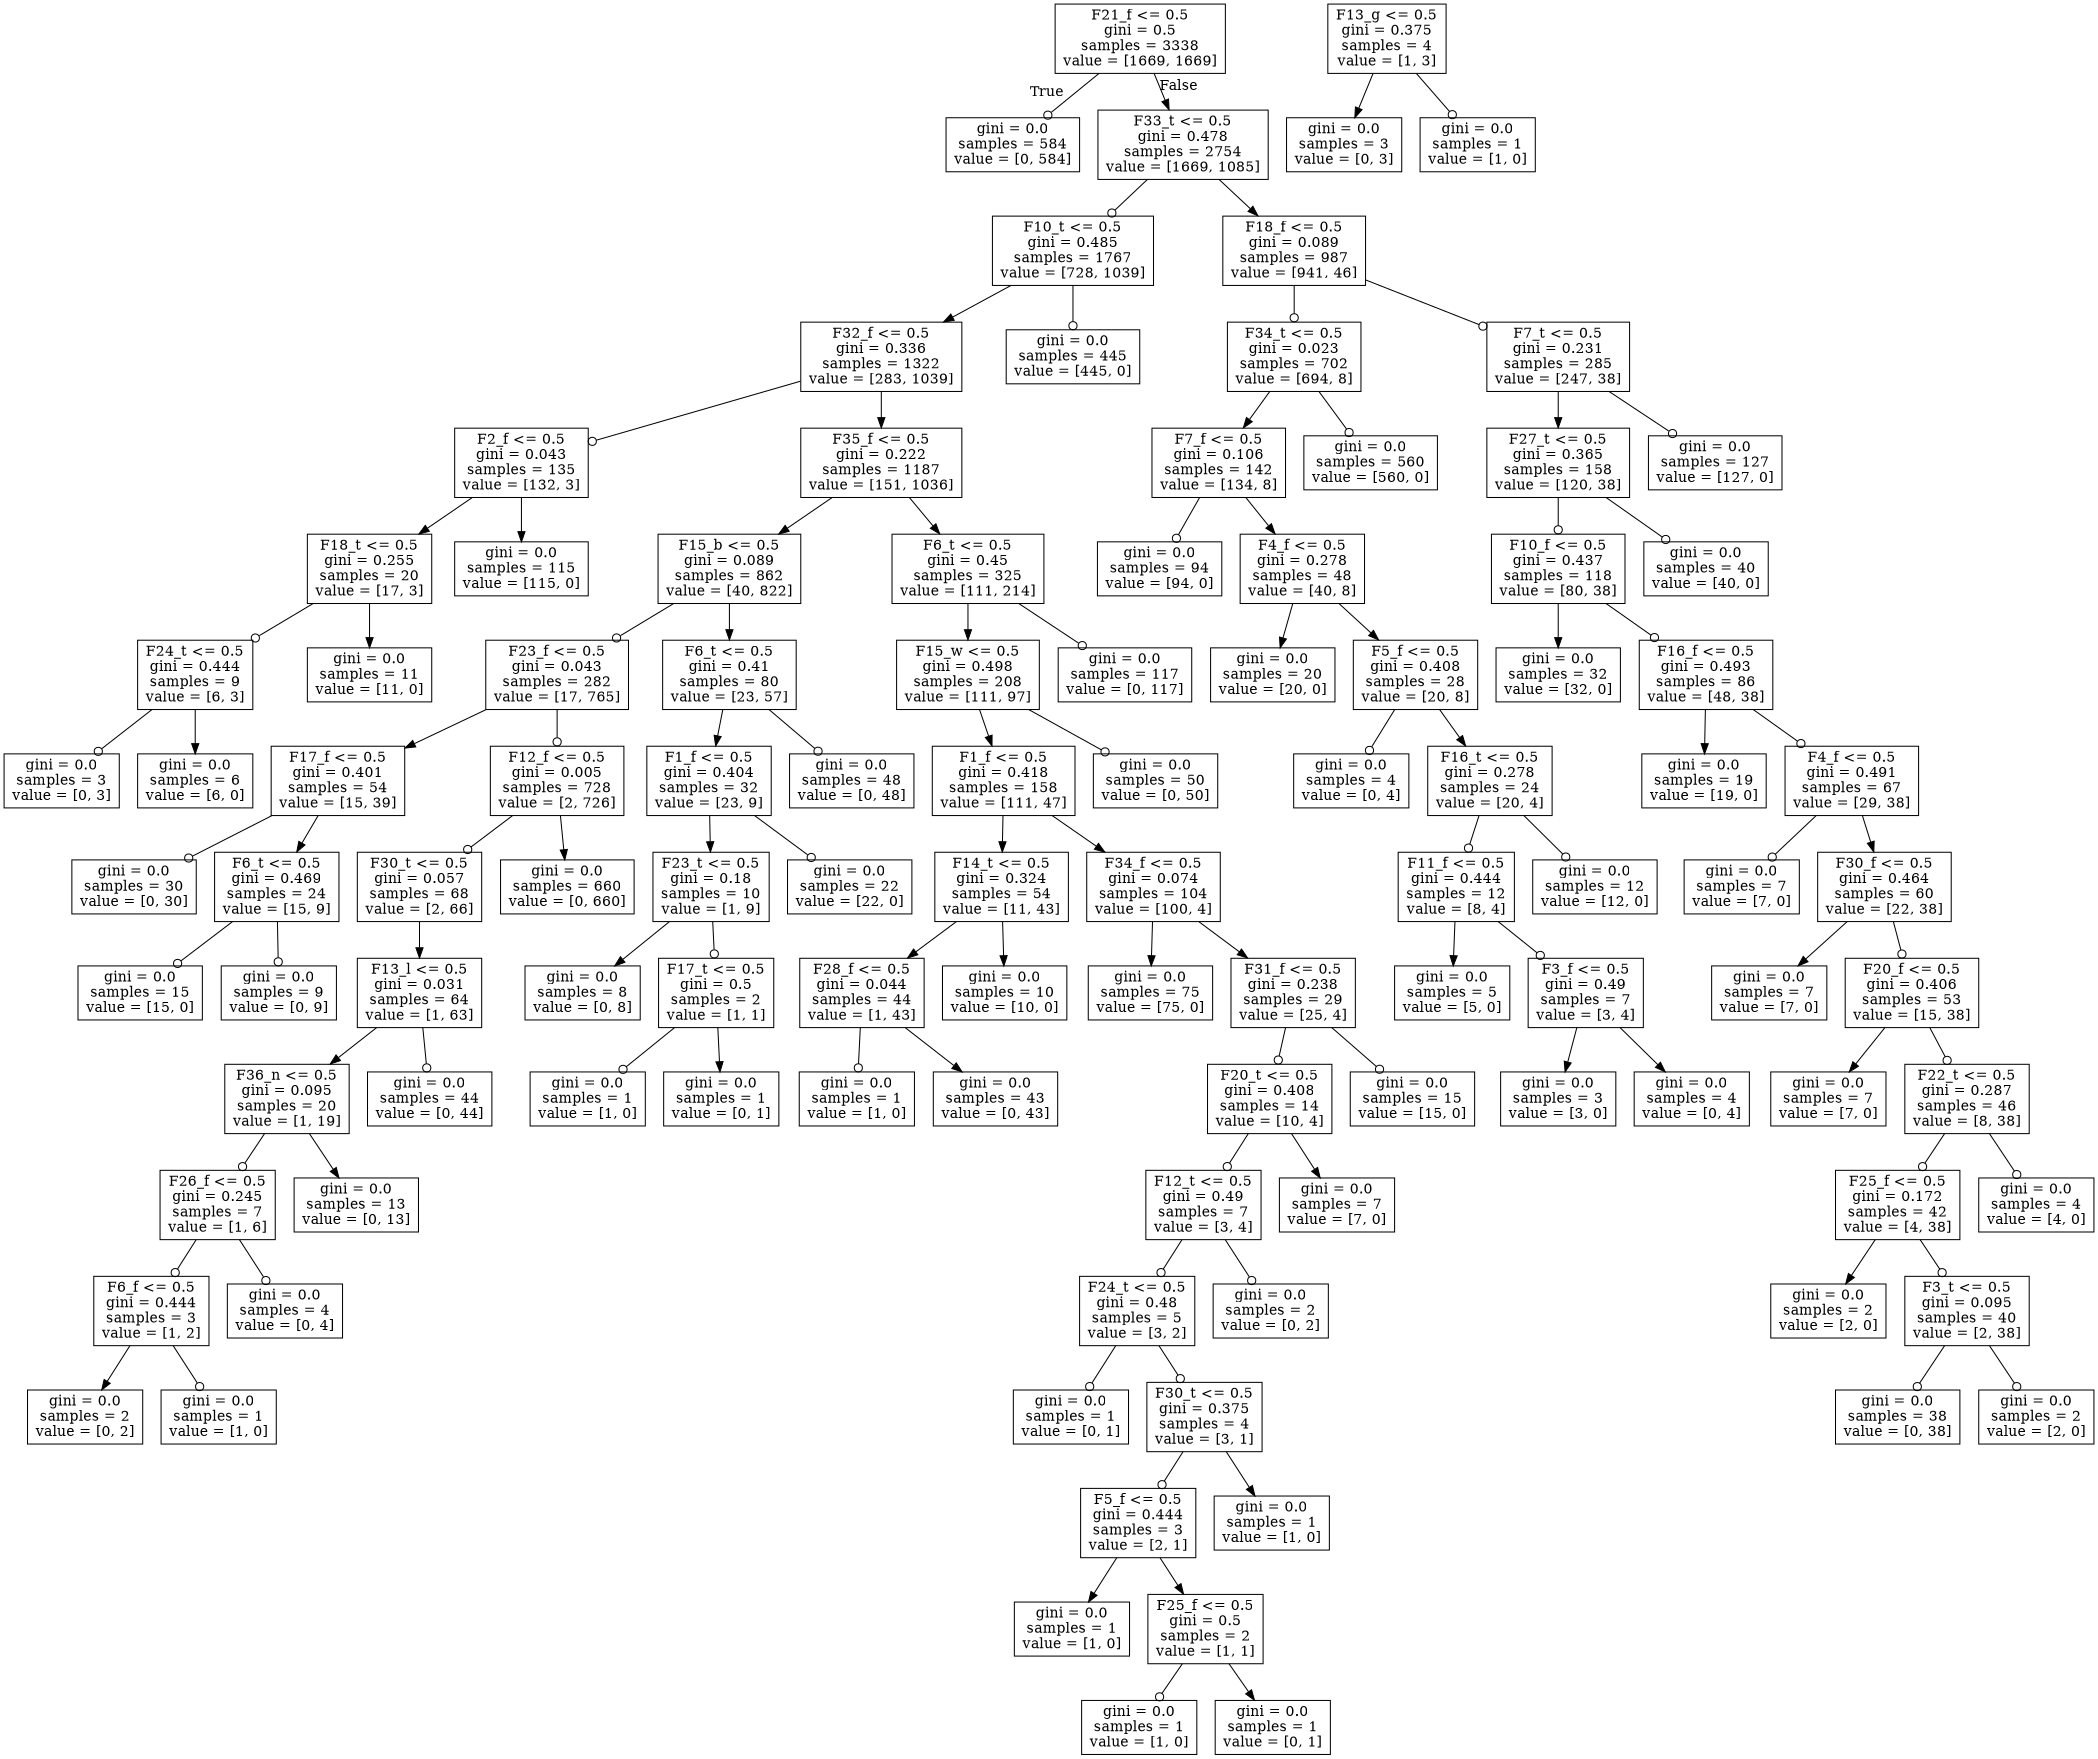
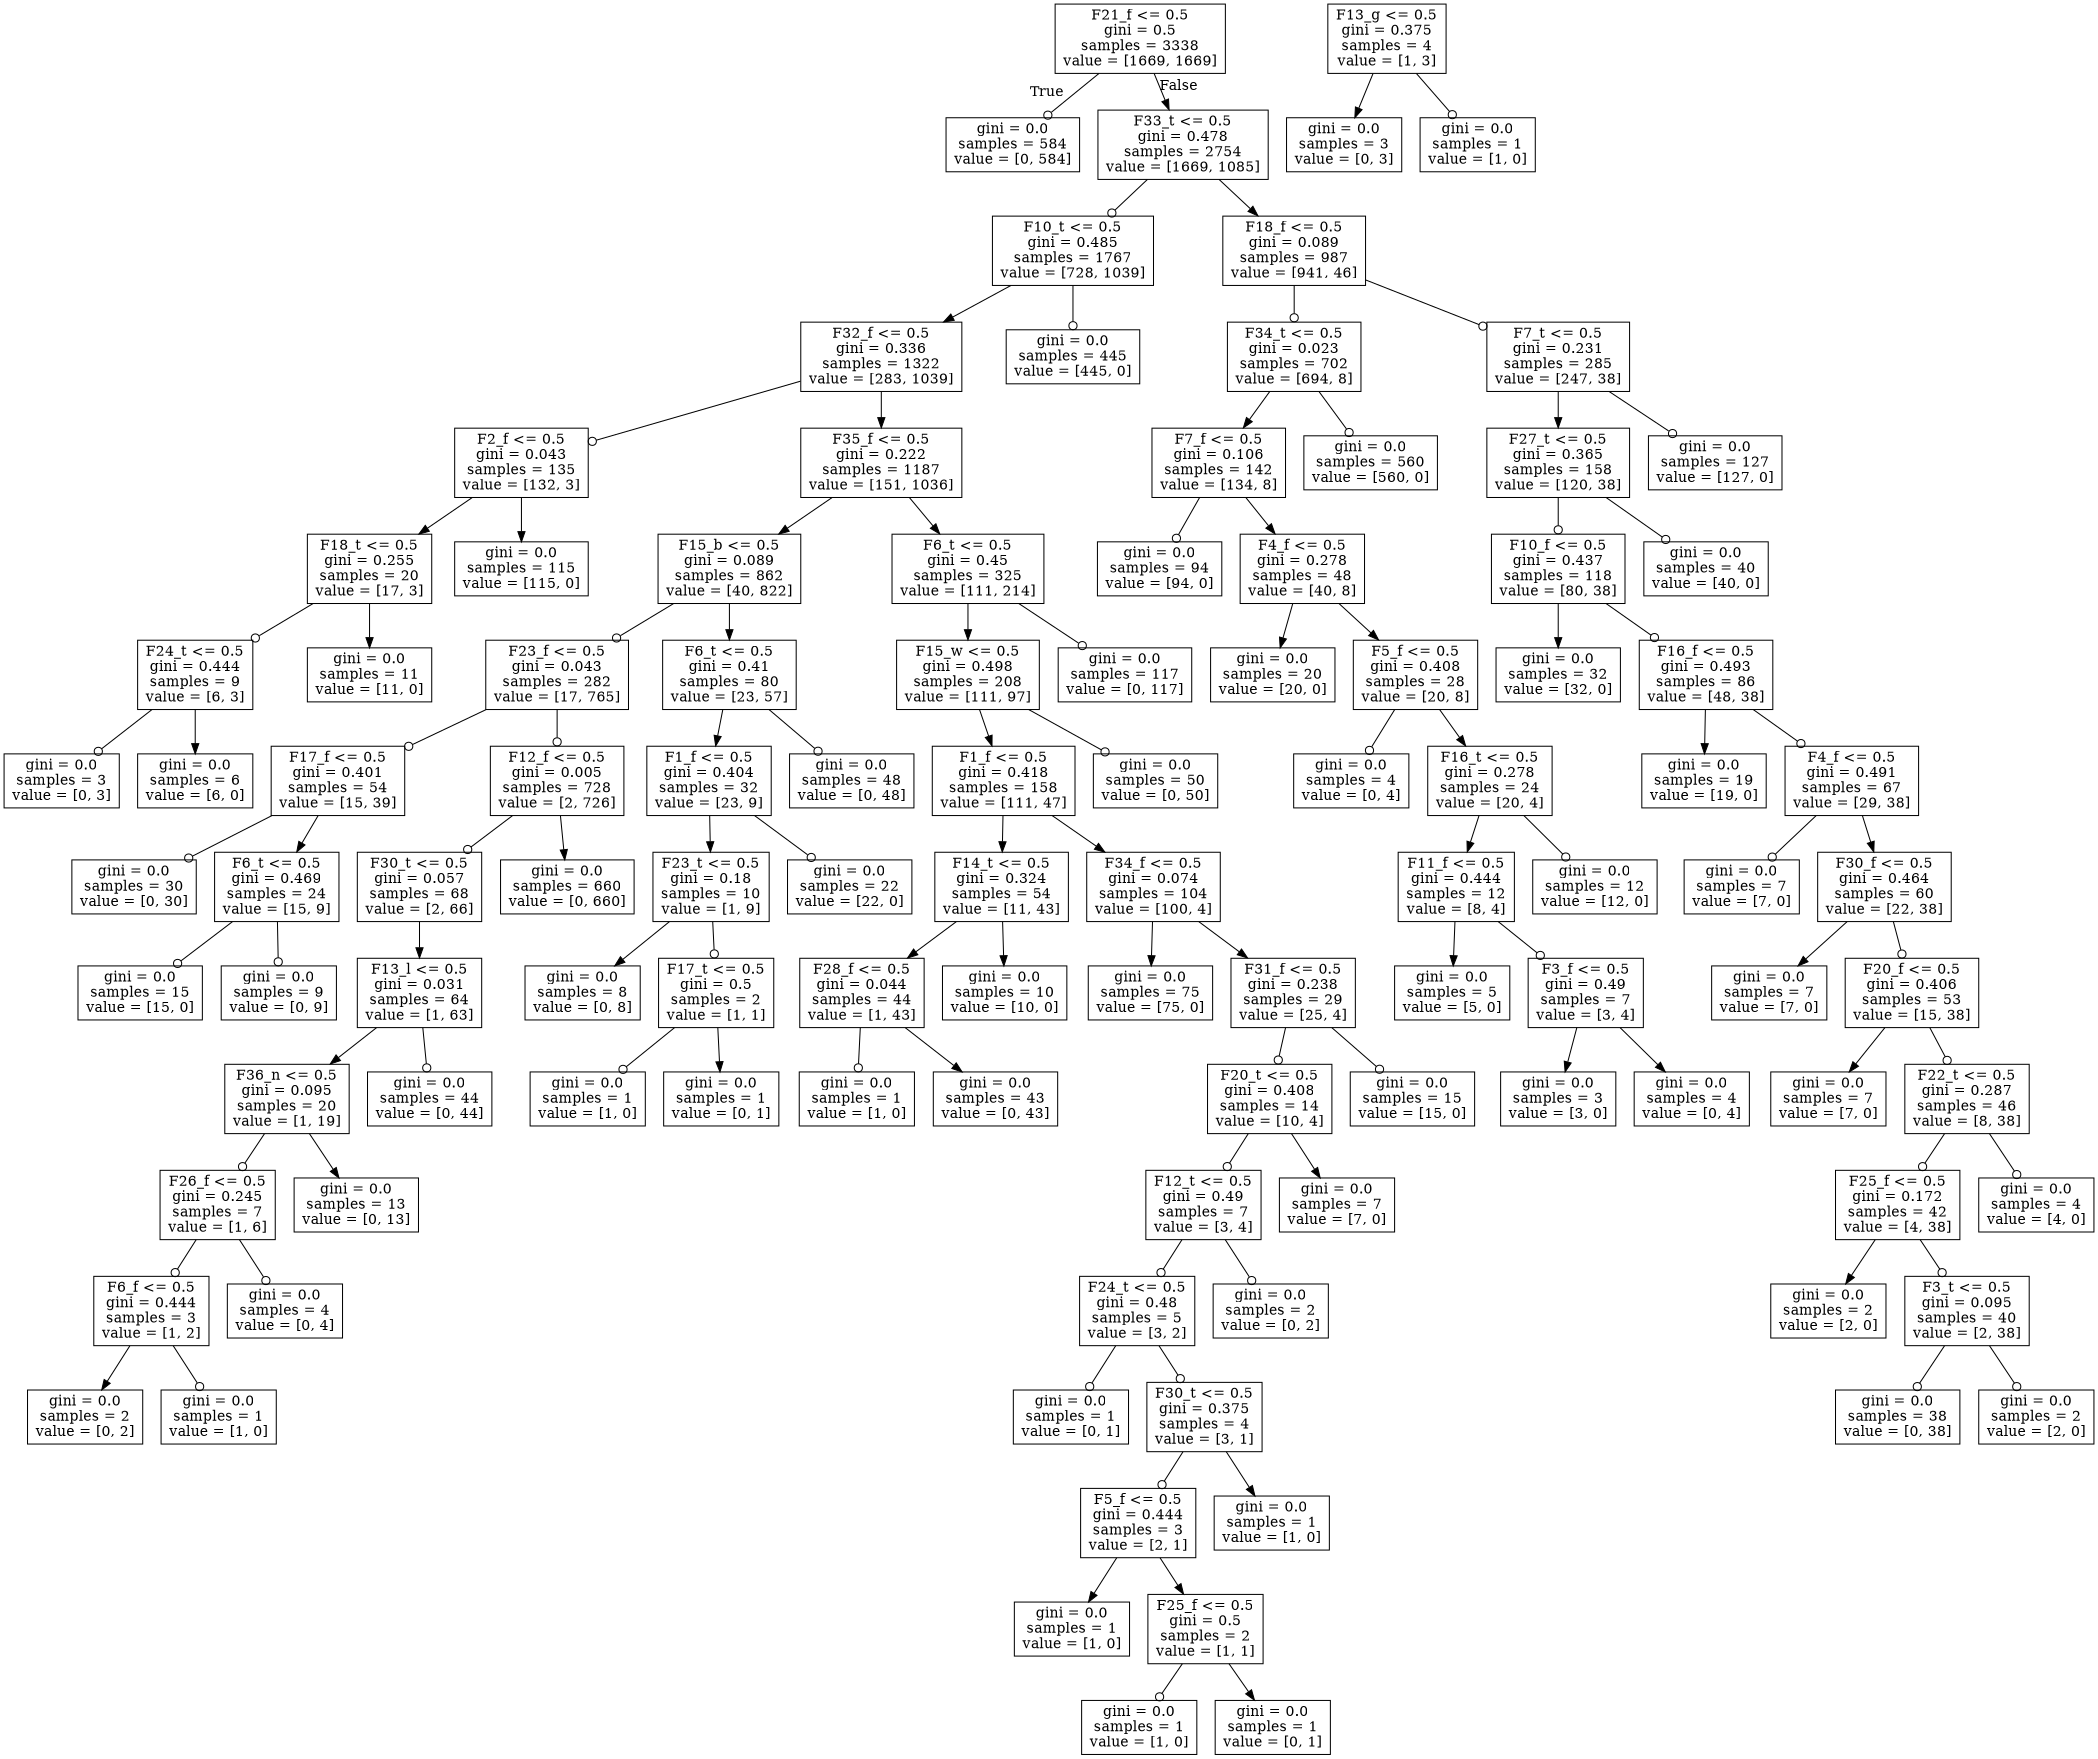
(450, 727) -> (449, 727)
(1474, 830) -> (1475, 829)
